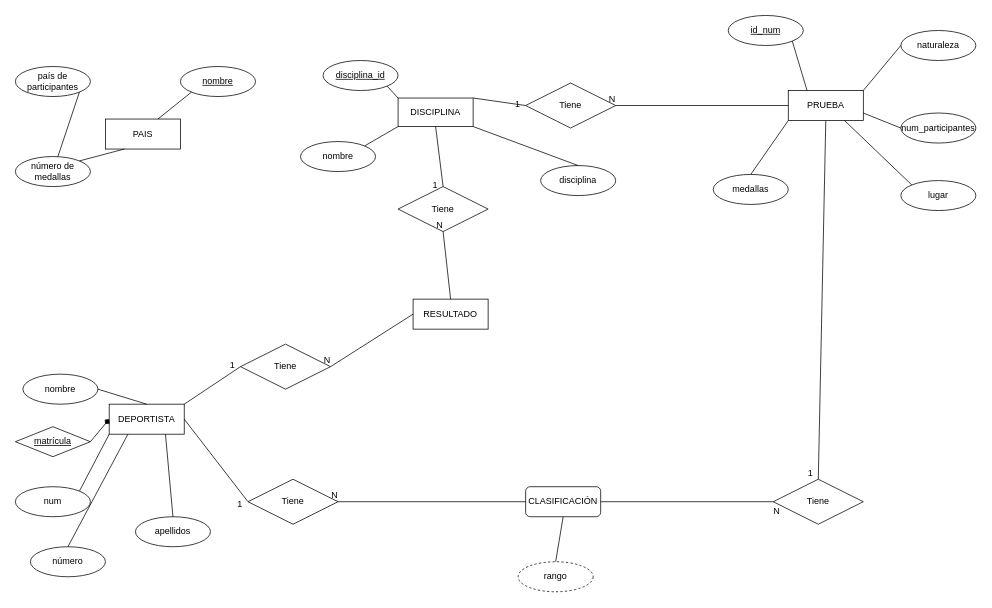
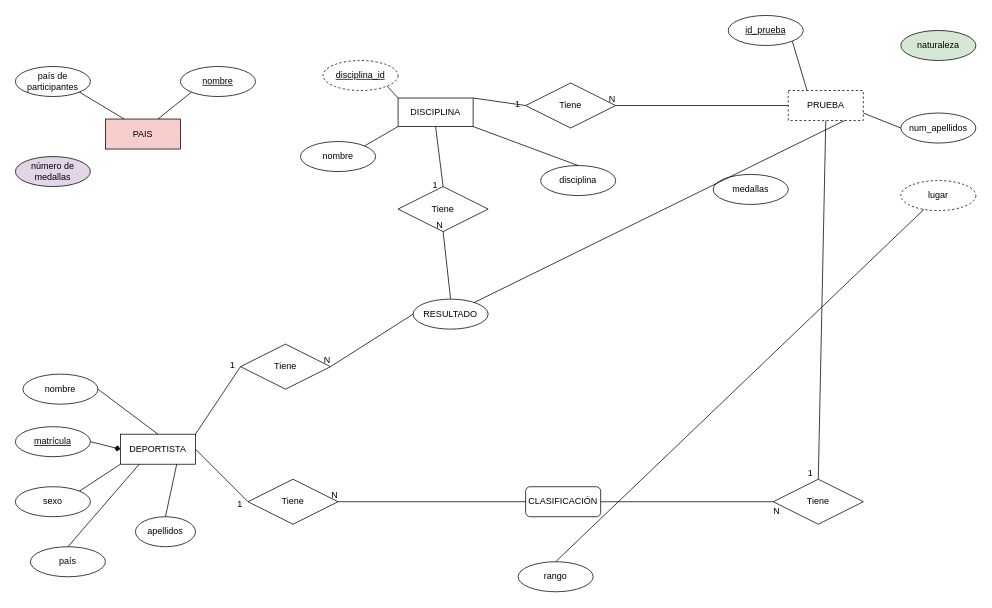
(765, 30) -> (765, 30)
(938, 45) -> (938, 45)
(882, 68) -> none
(360, 75) -> (360, 75)
(825, 105) -> (825, 105)
(69, 124) -> (102, 105)
(938, 128) -> (938, 128)
(143, 134) -> (143, 134)
(769, 147) -> none
(877, 152) -> (614, 233)
(102, 155) -> none
(53, 171) -> (53, 171)
(938, 195) -> (938, 195)
(450, 314) -> (450, 314)
(147, 419) -> (158, 449)
(53, 441) -> (53, 441)
(53, 501) -> (53, 501)
(173, 531) -> (165, 531)
(559, 539) -> (739, 386)
(68, 561) -> (68, 561)
(555, 576) -> (555, 576)
